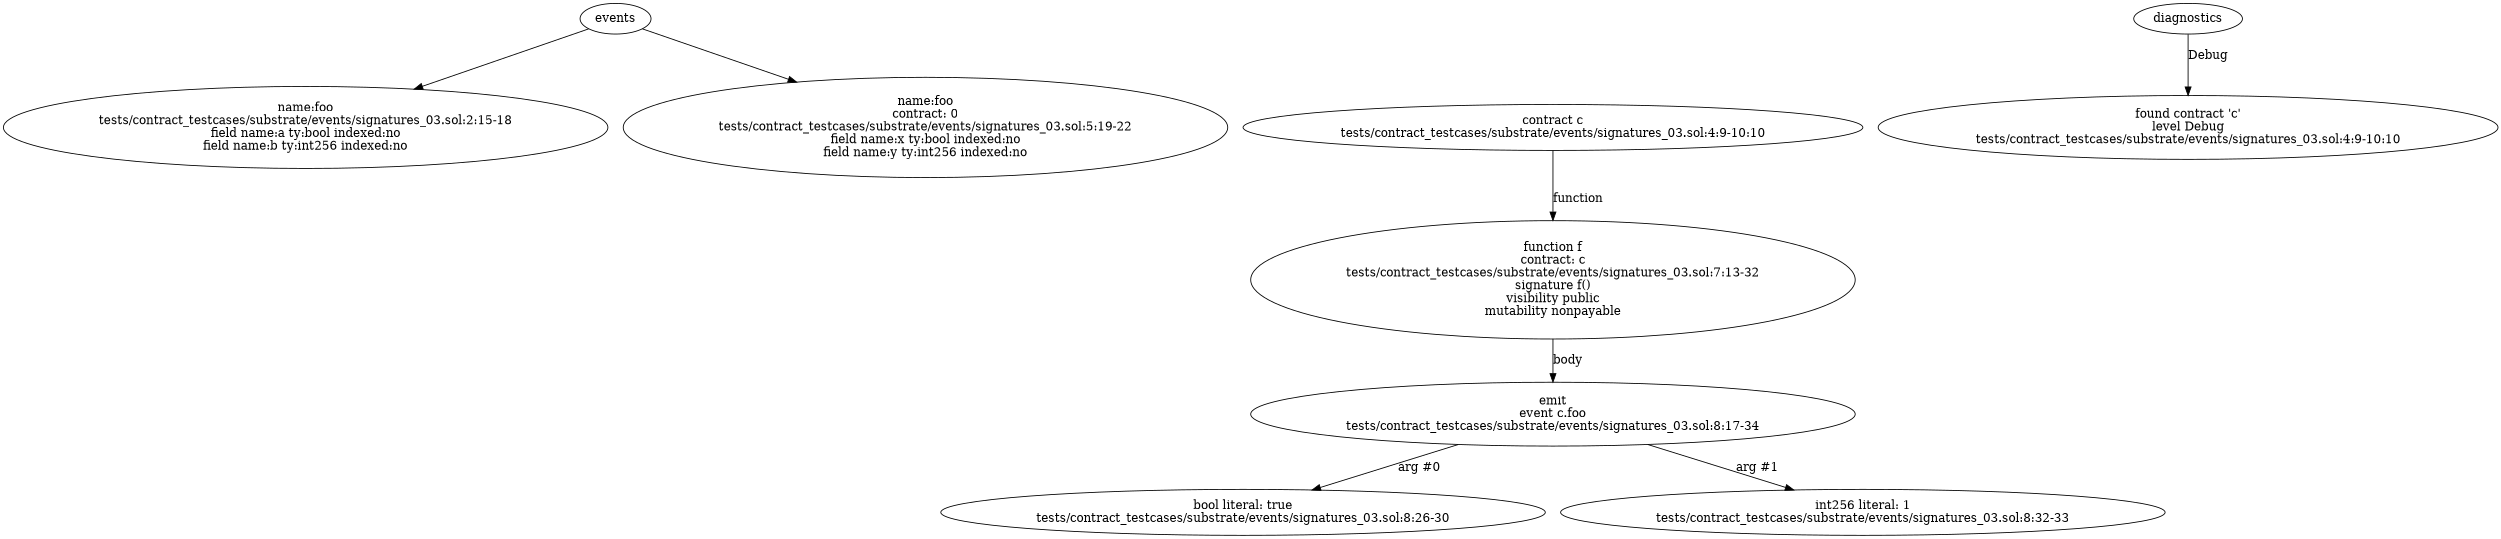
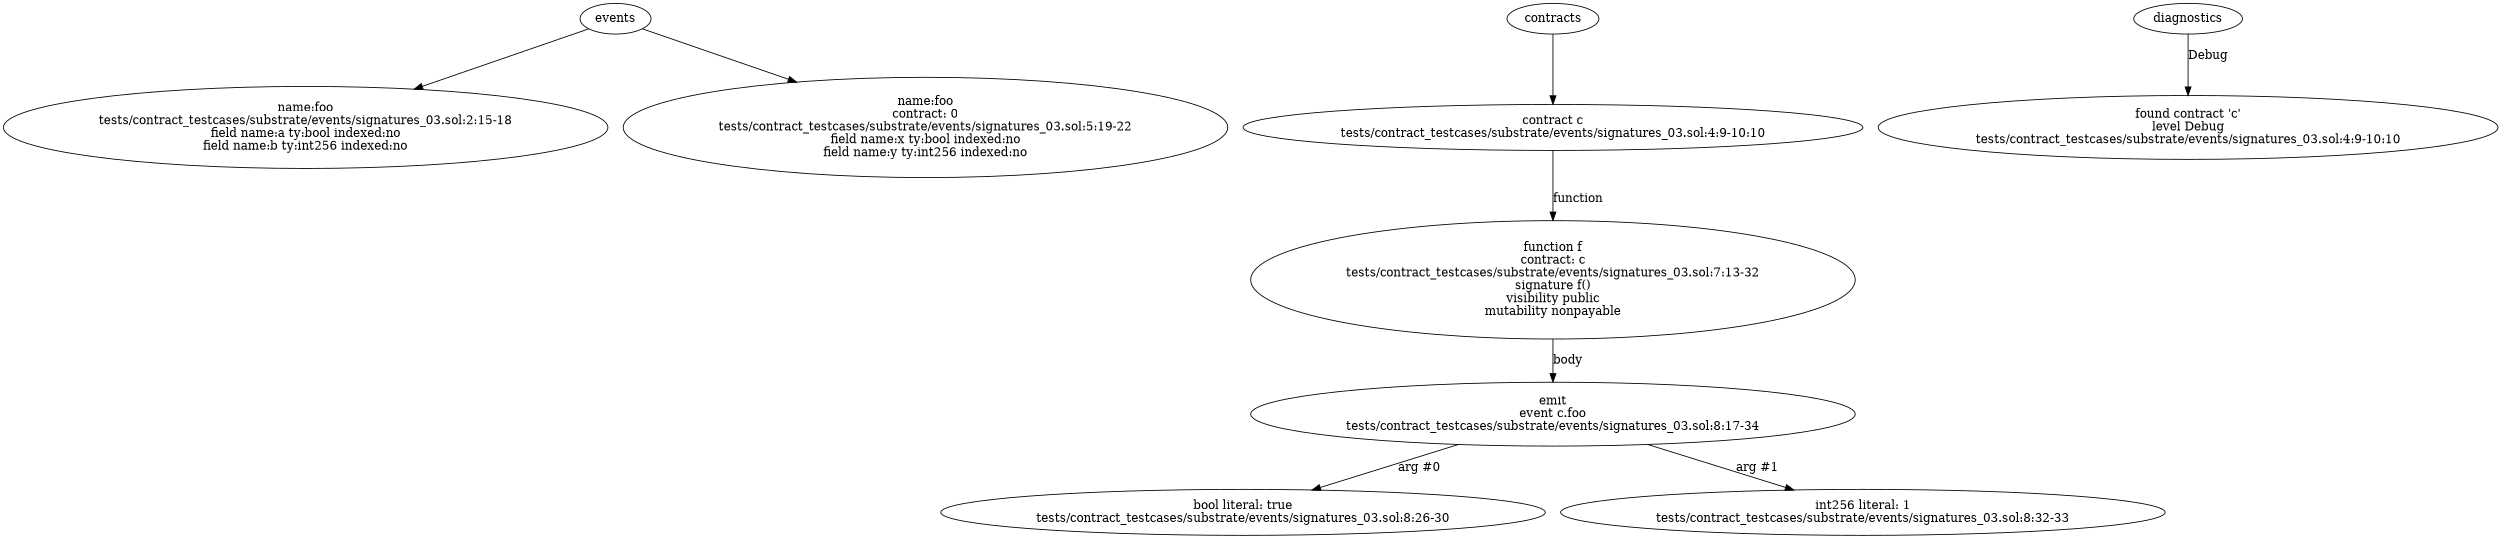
none -> (1553, 19)
